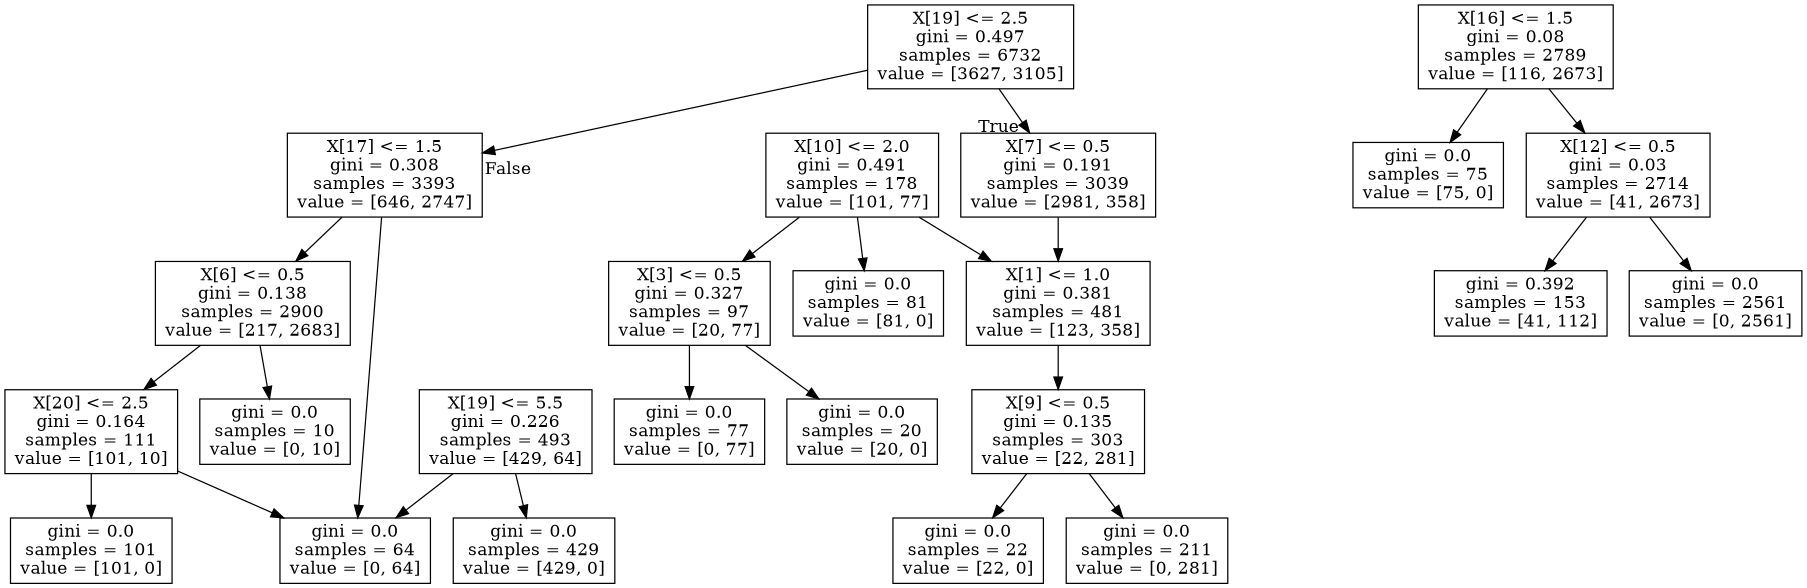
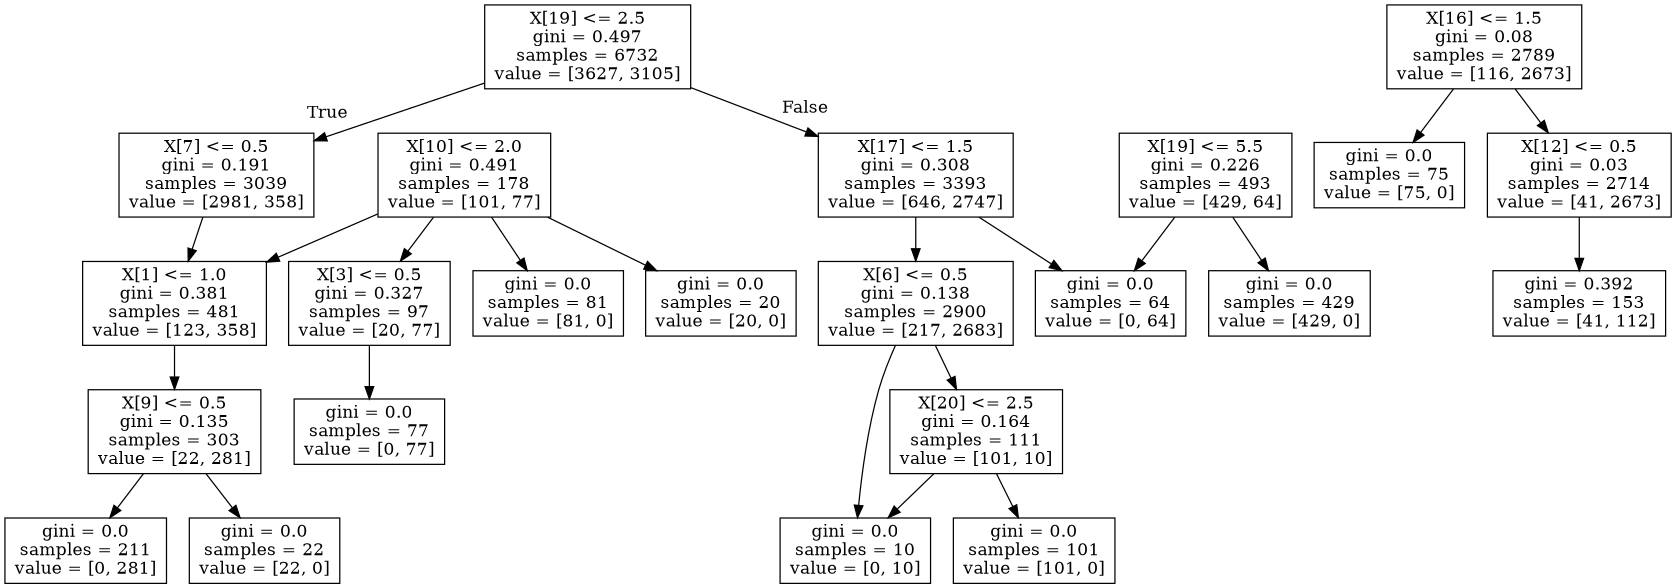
(1716, 303) -> none
(777, 368) -> (597, 241)
(225, 492) -> (916, 491)
